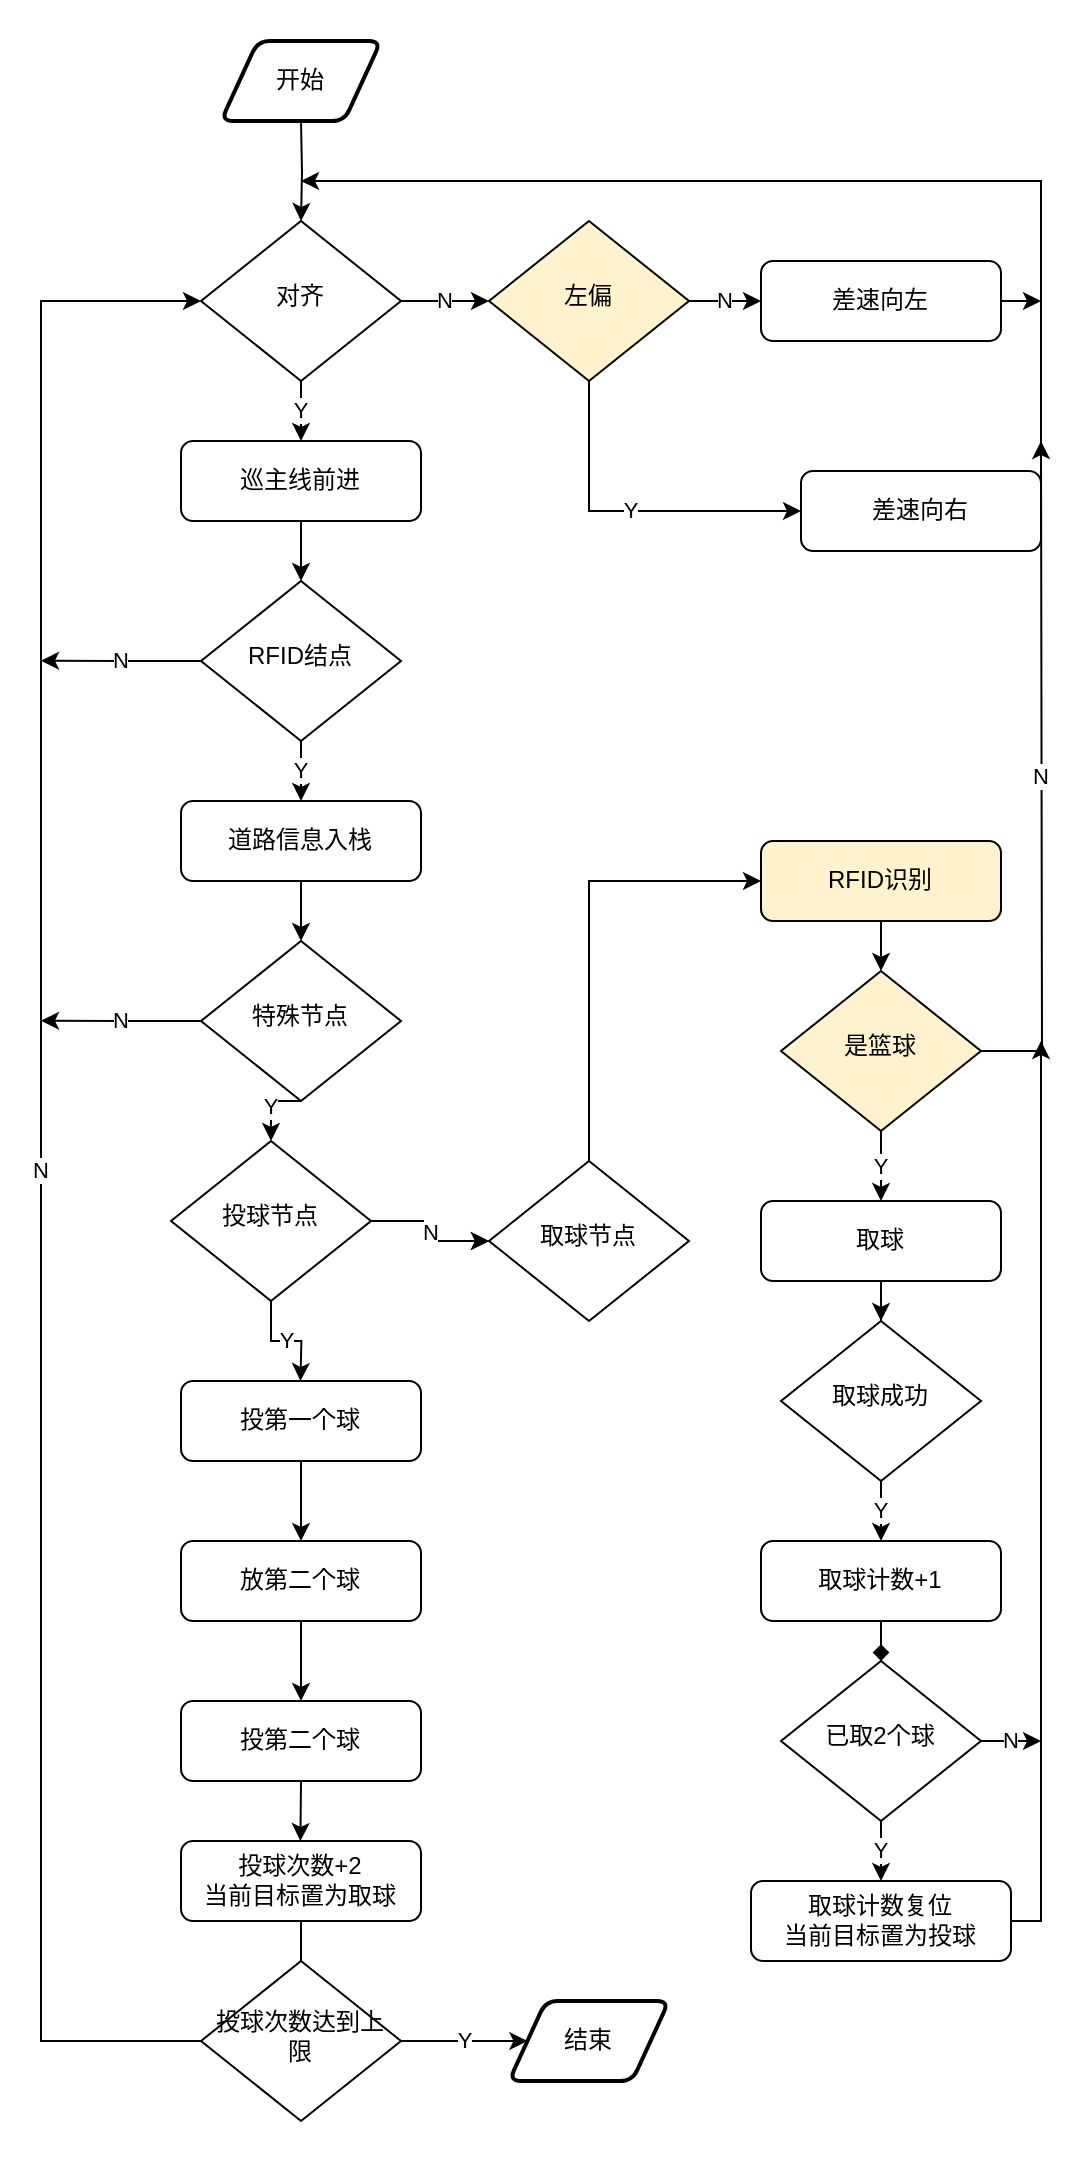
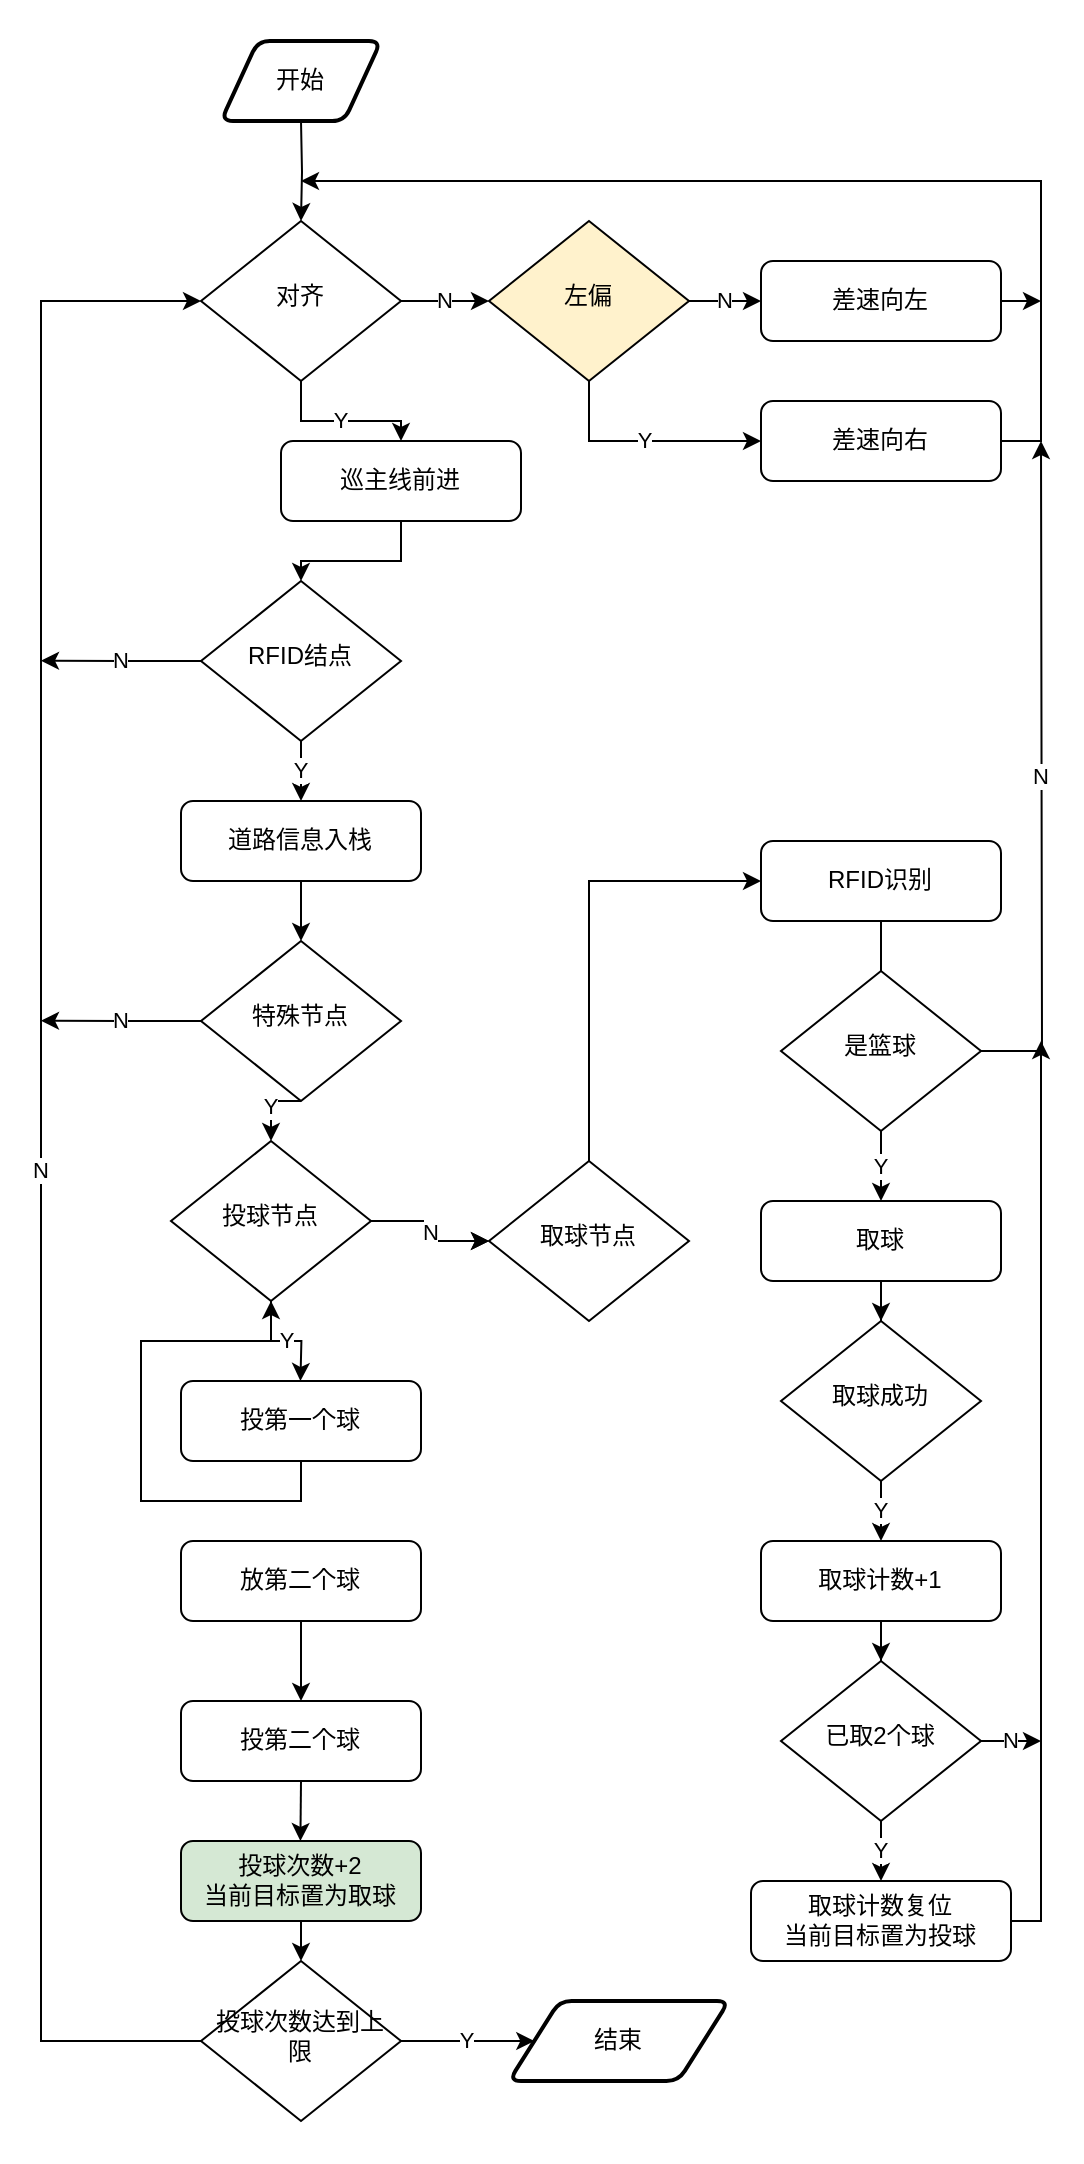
(301, 481) -> (401, 481)
(921, 511) -> (881, 441)
(881, 881) -> (881, 881)
(881, 956) -> (881, 961)
(881, 1051) -> (881, 1051)
(301, 1513) -> (141, 1439)
(881, 1645) -> (881, 1646)
(301, 1881) -> (301, 1881)
(301, 1951) -> (301, 1946)
(589, 2041) -> (619, 2041)
